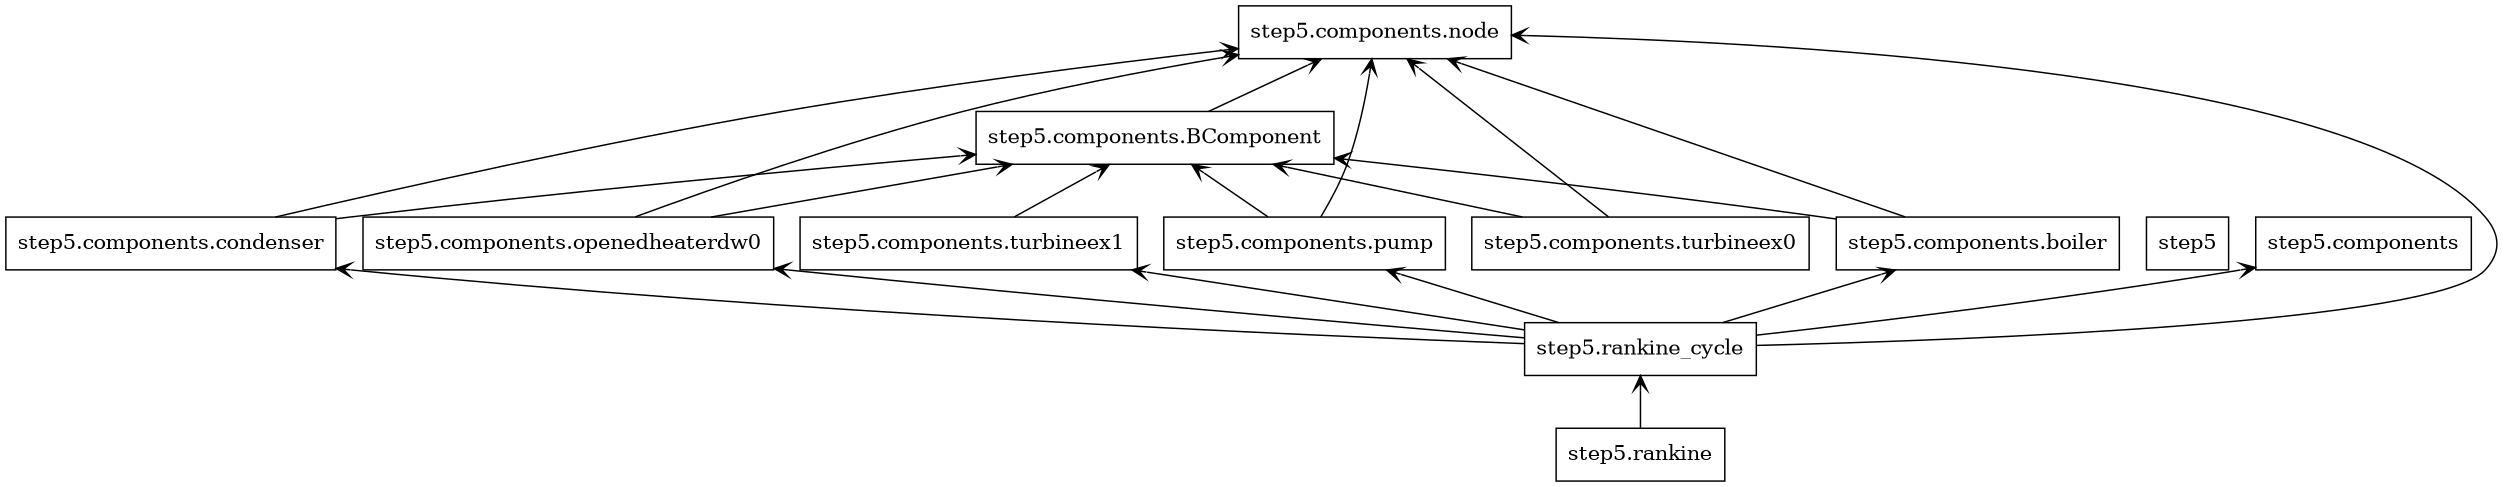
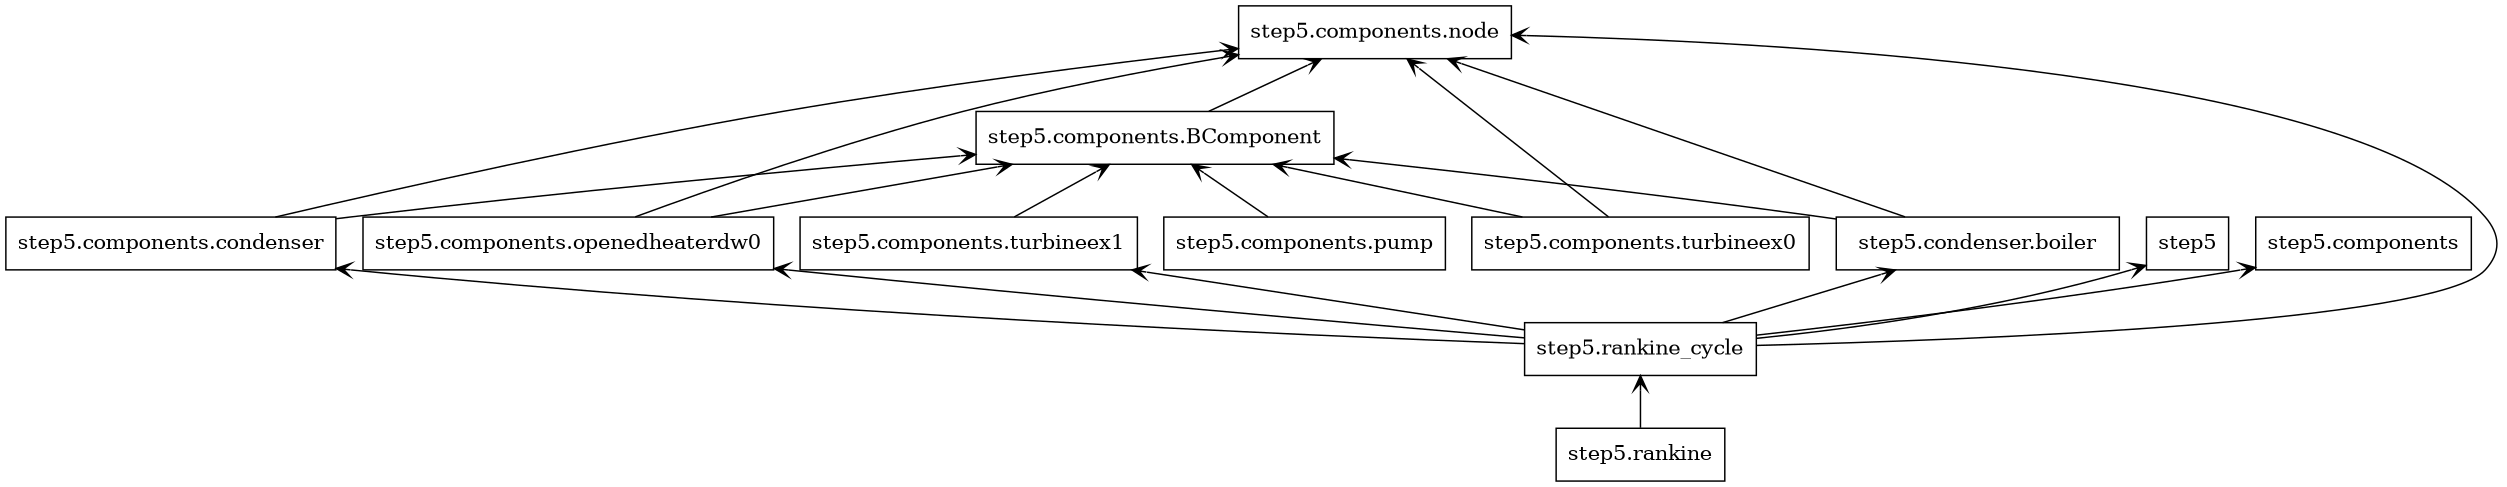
(1353, 148) -> none
(1978, 243) -> (1978, 243)
(1480, 299) -> (1946, 312)
